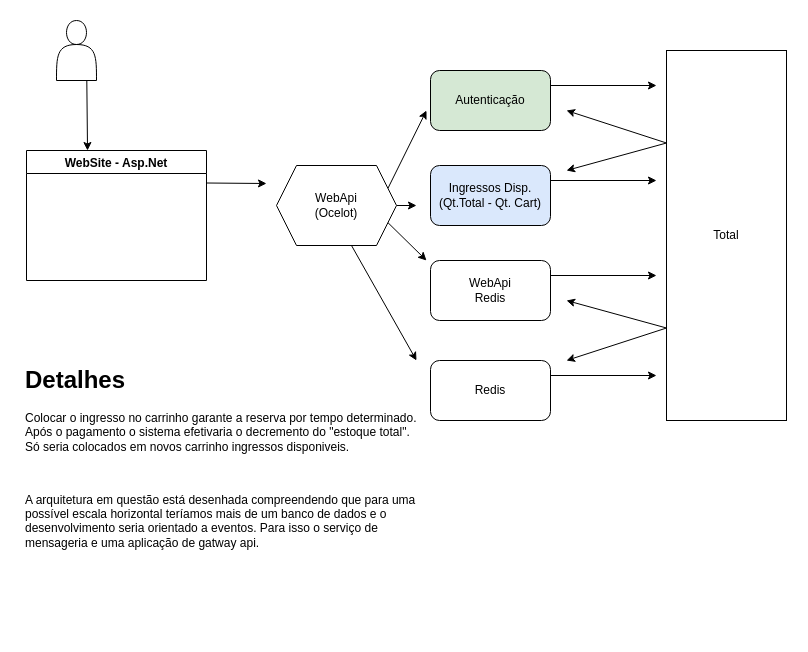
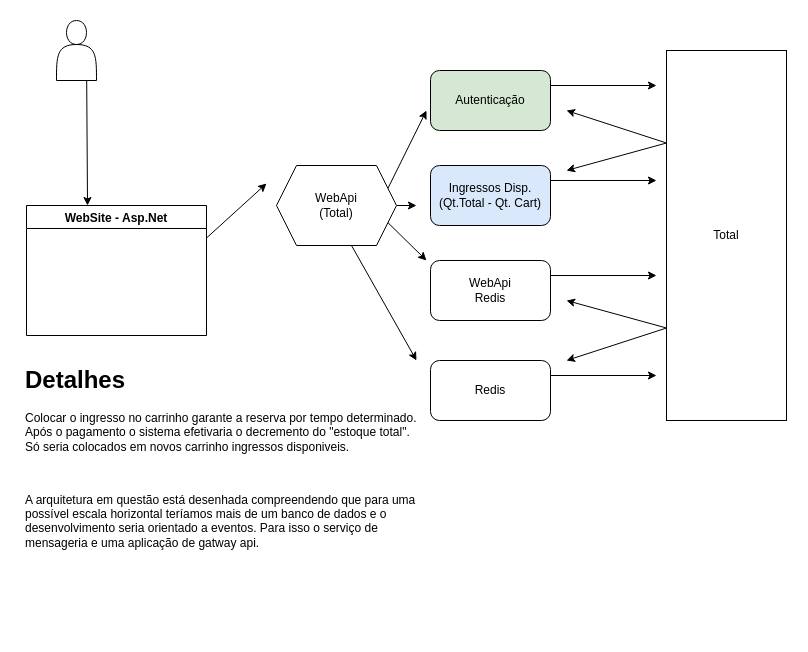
(337, 206) -> (337, 206)
(117, 216) -> (117, 271)
